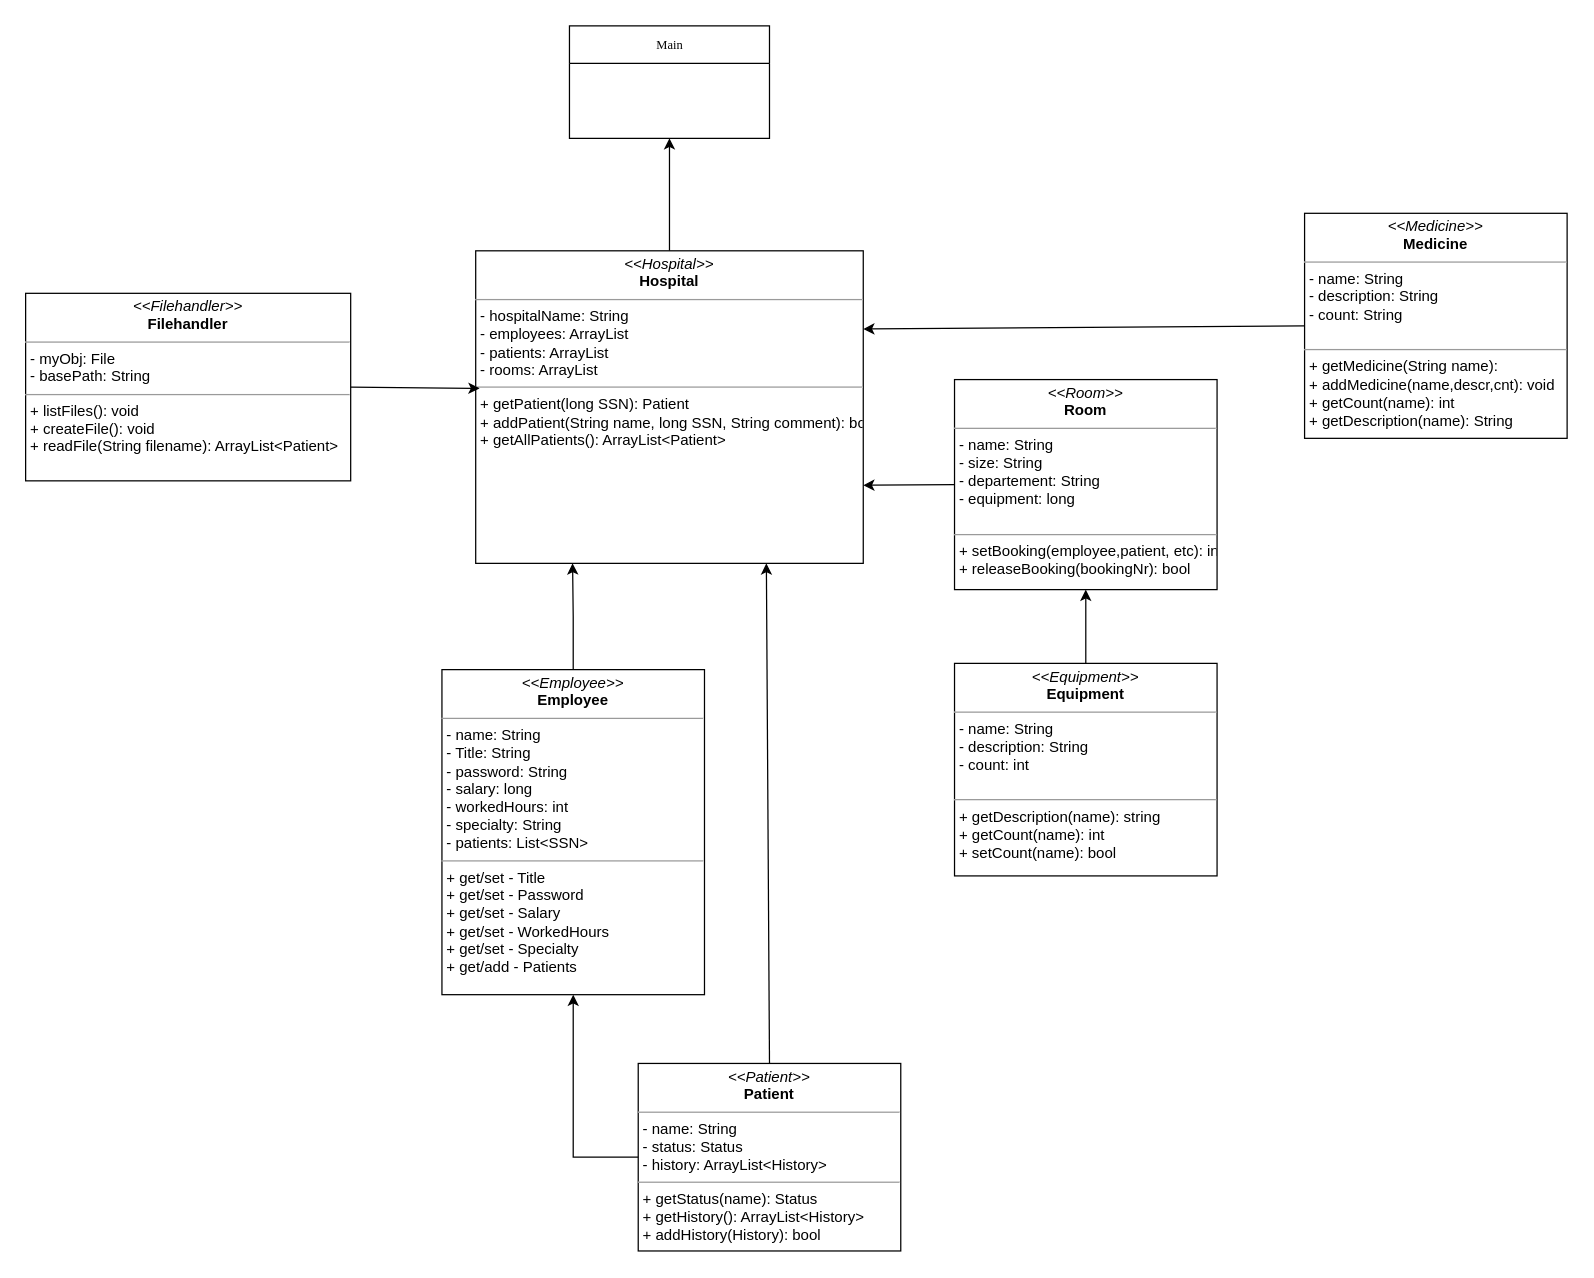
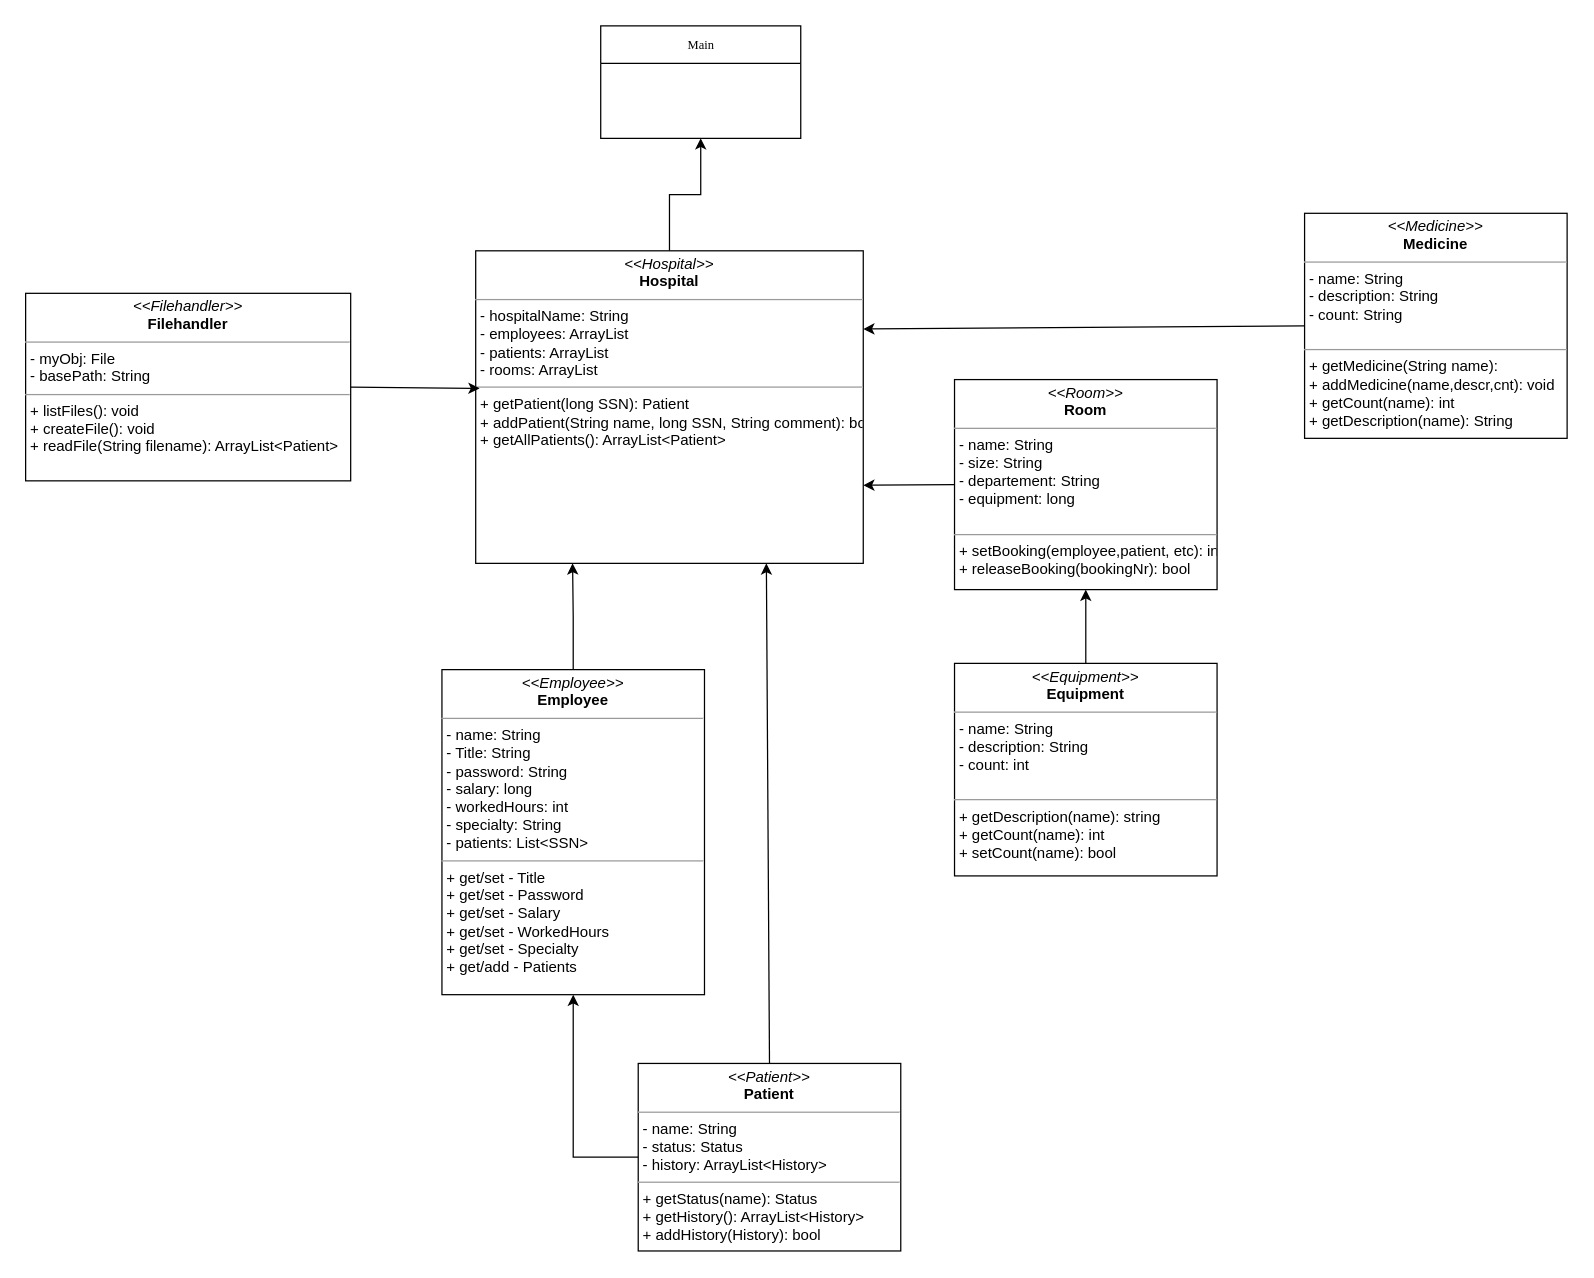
(669, 82) -> (701, 82)
